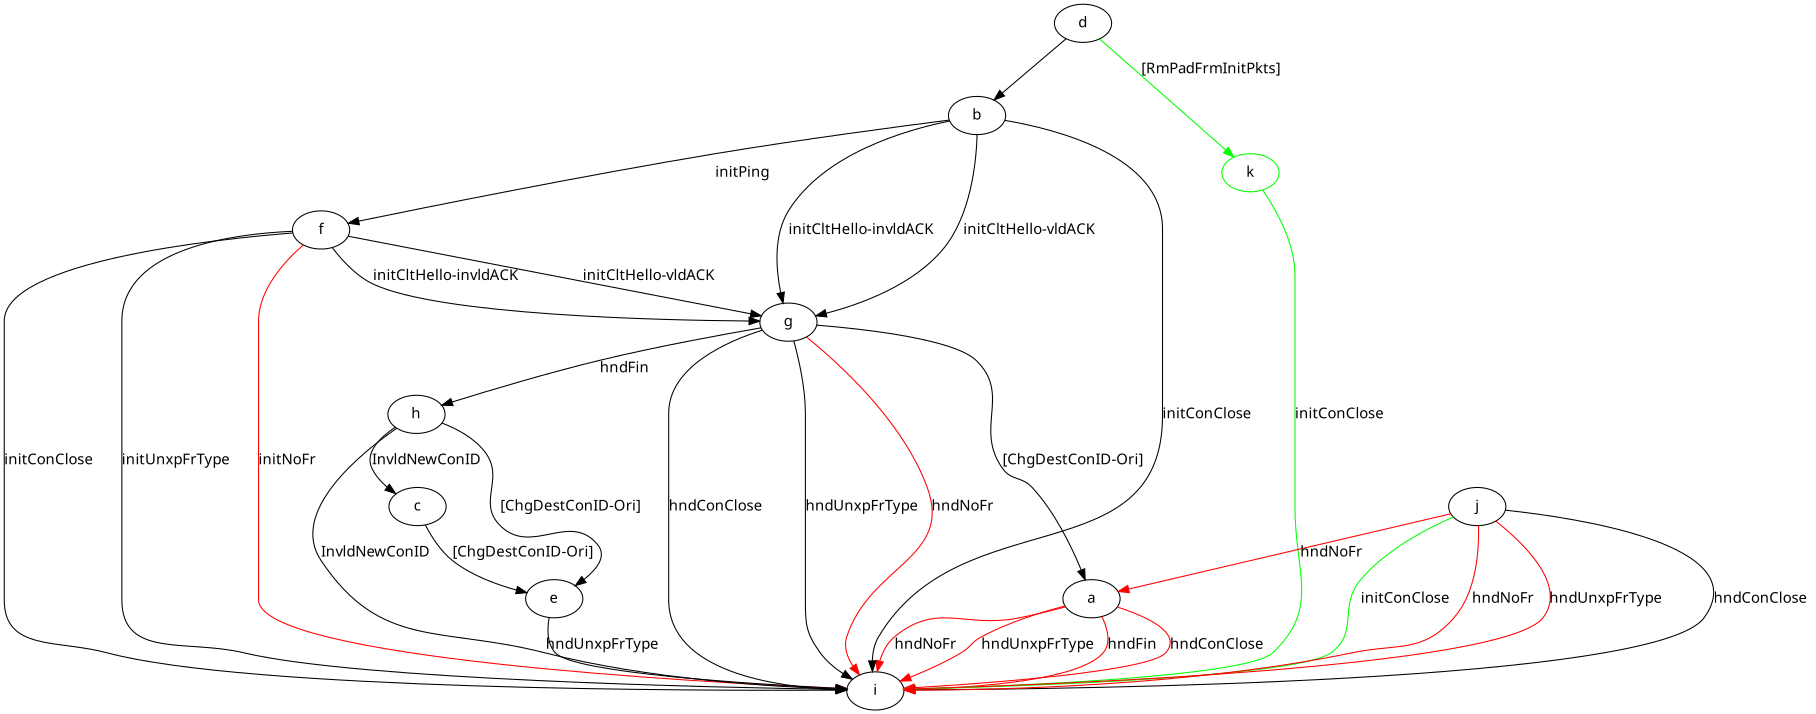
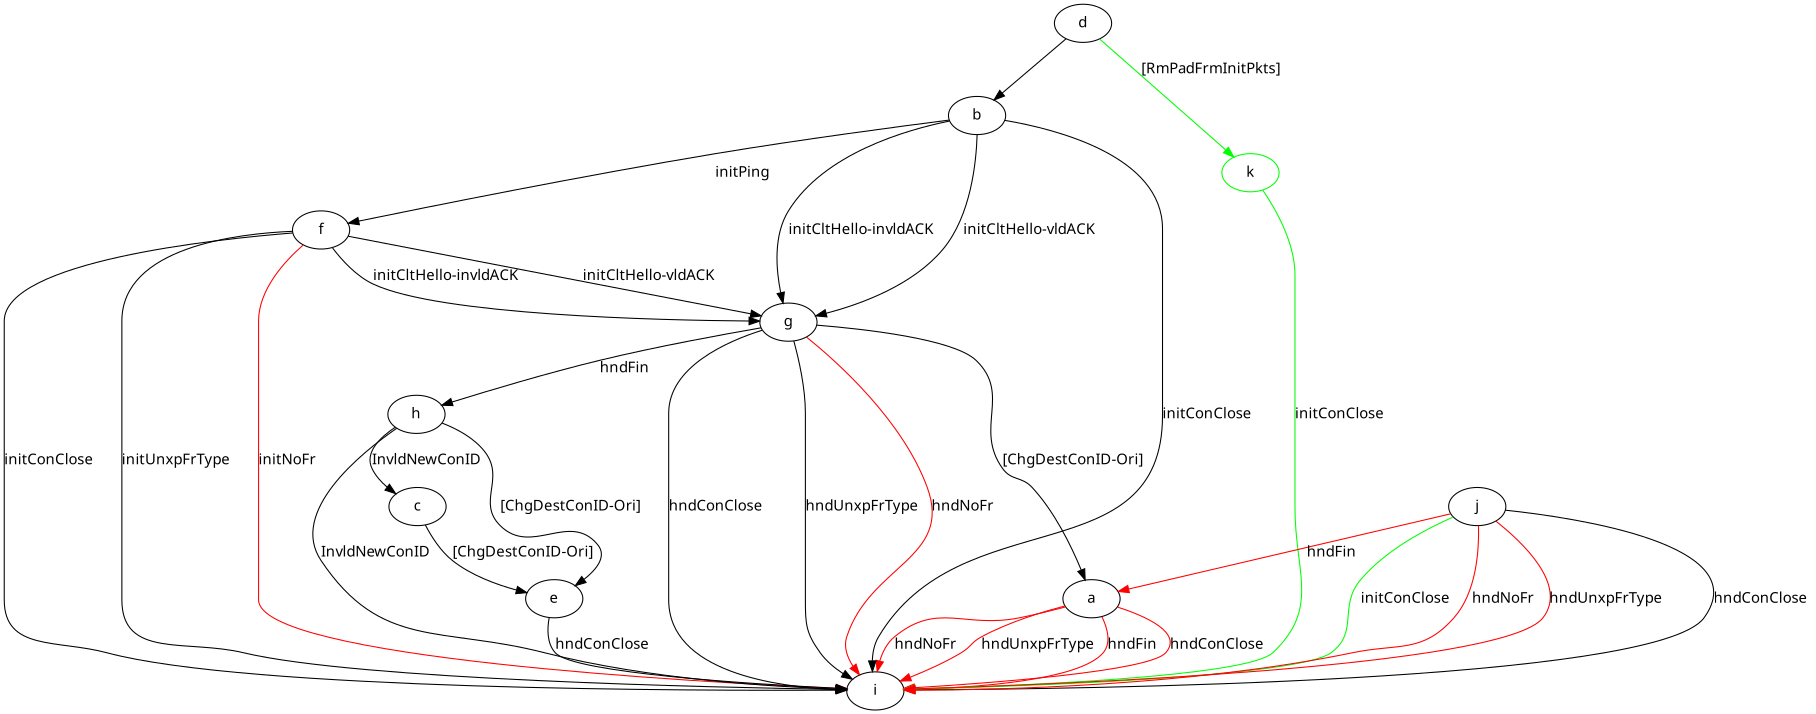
(1334, 553) -> (1334, 553)
(605, 645) -> (605, 645)
